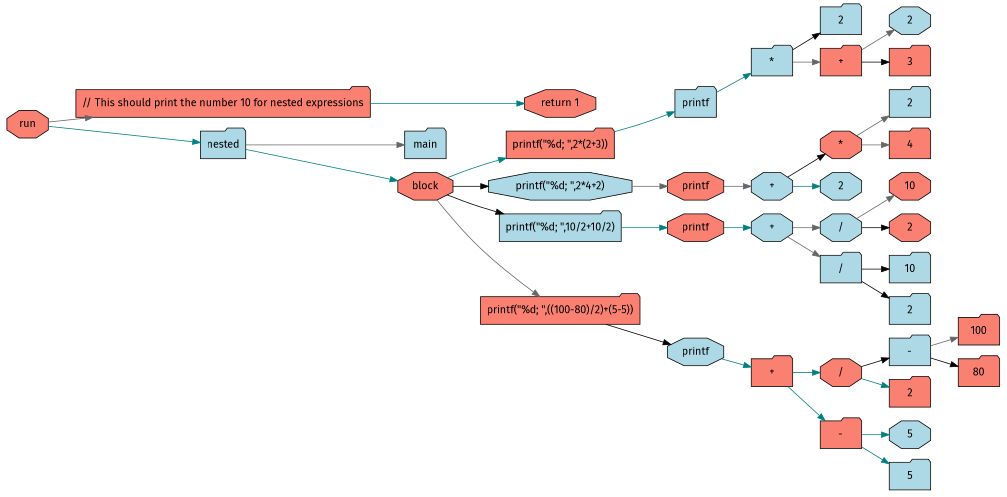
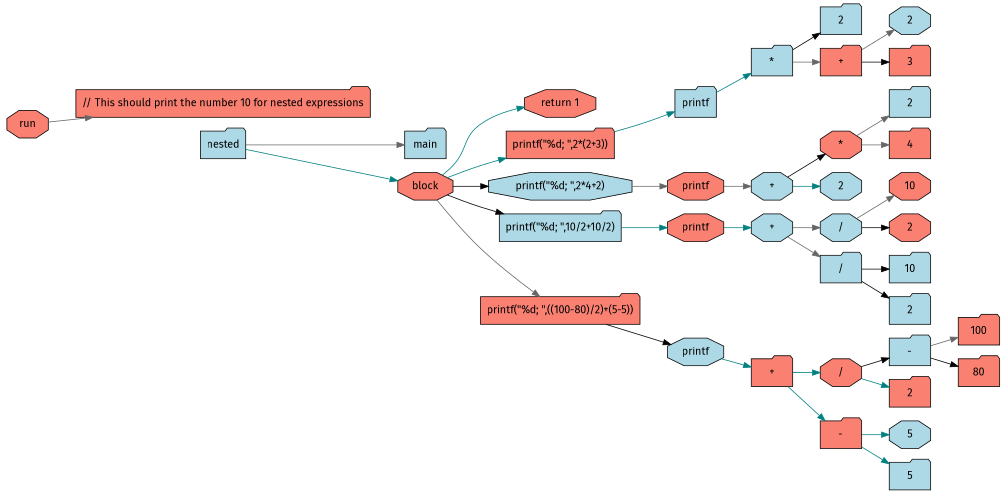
(443, 104) -> (472, 133)
(120, 134) -> none
